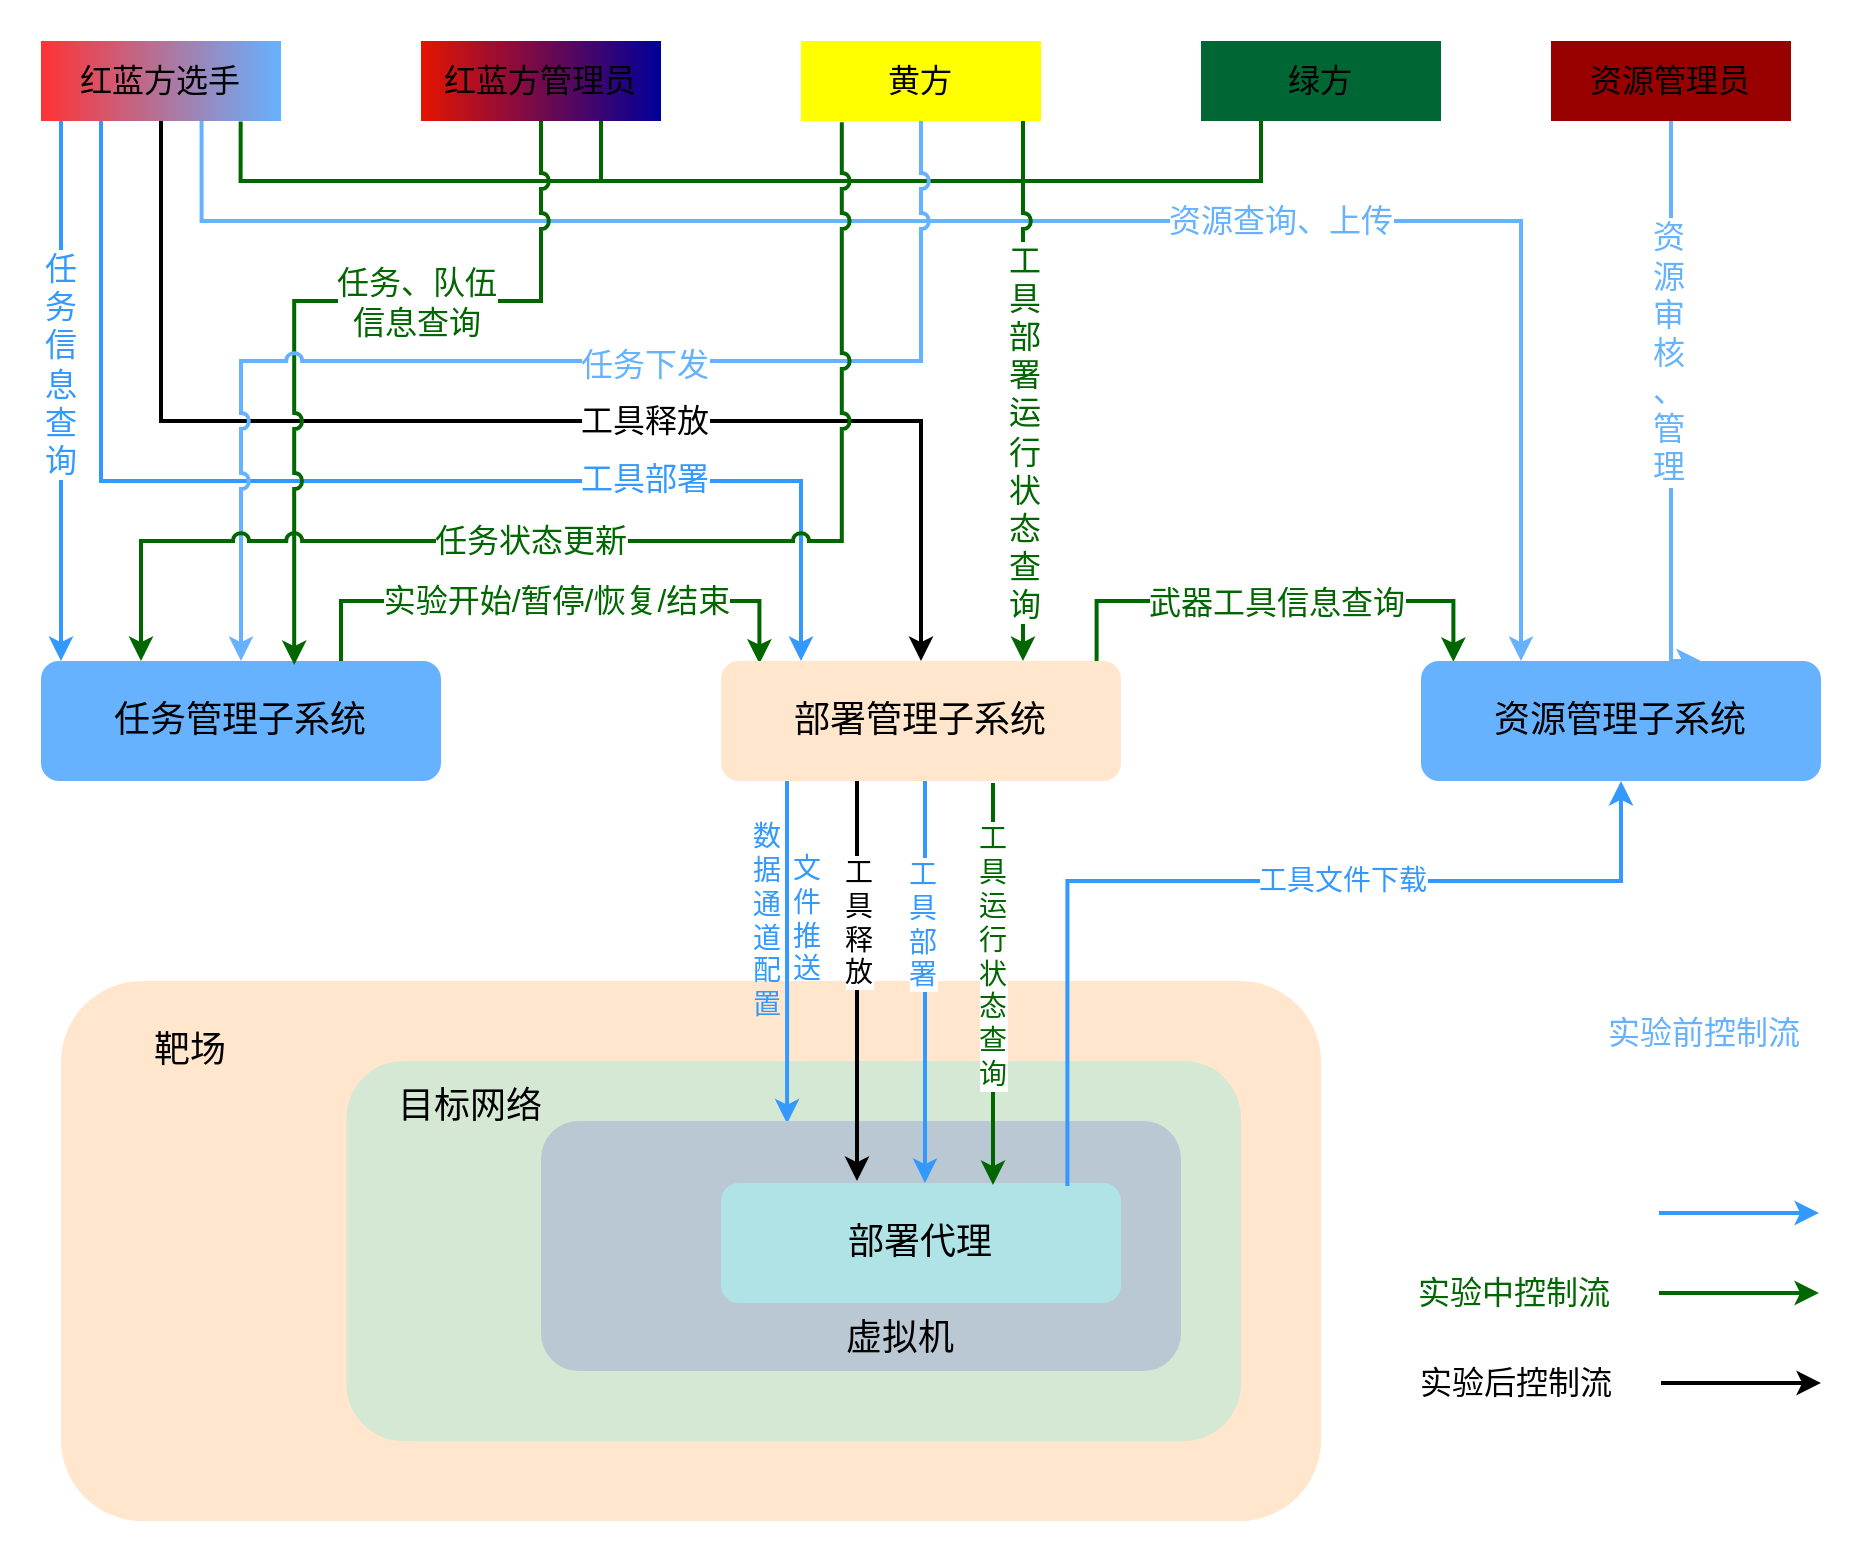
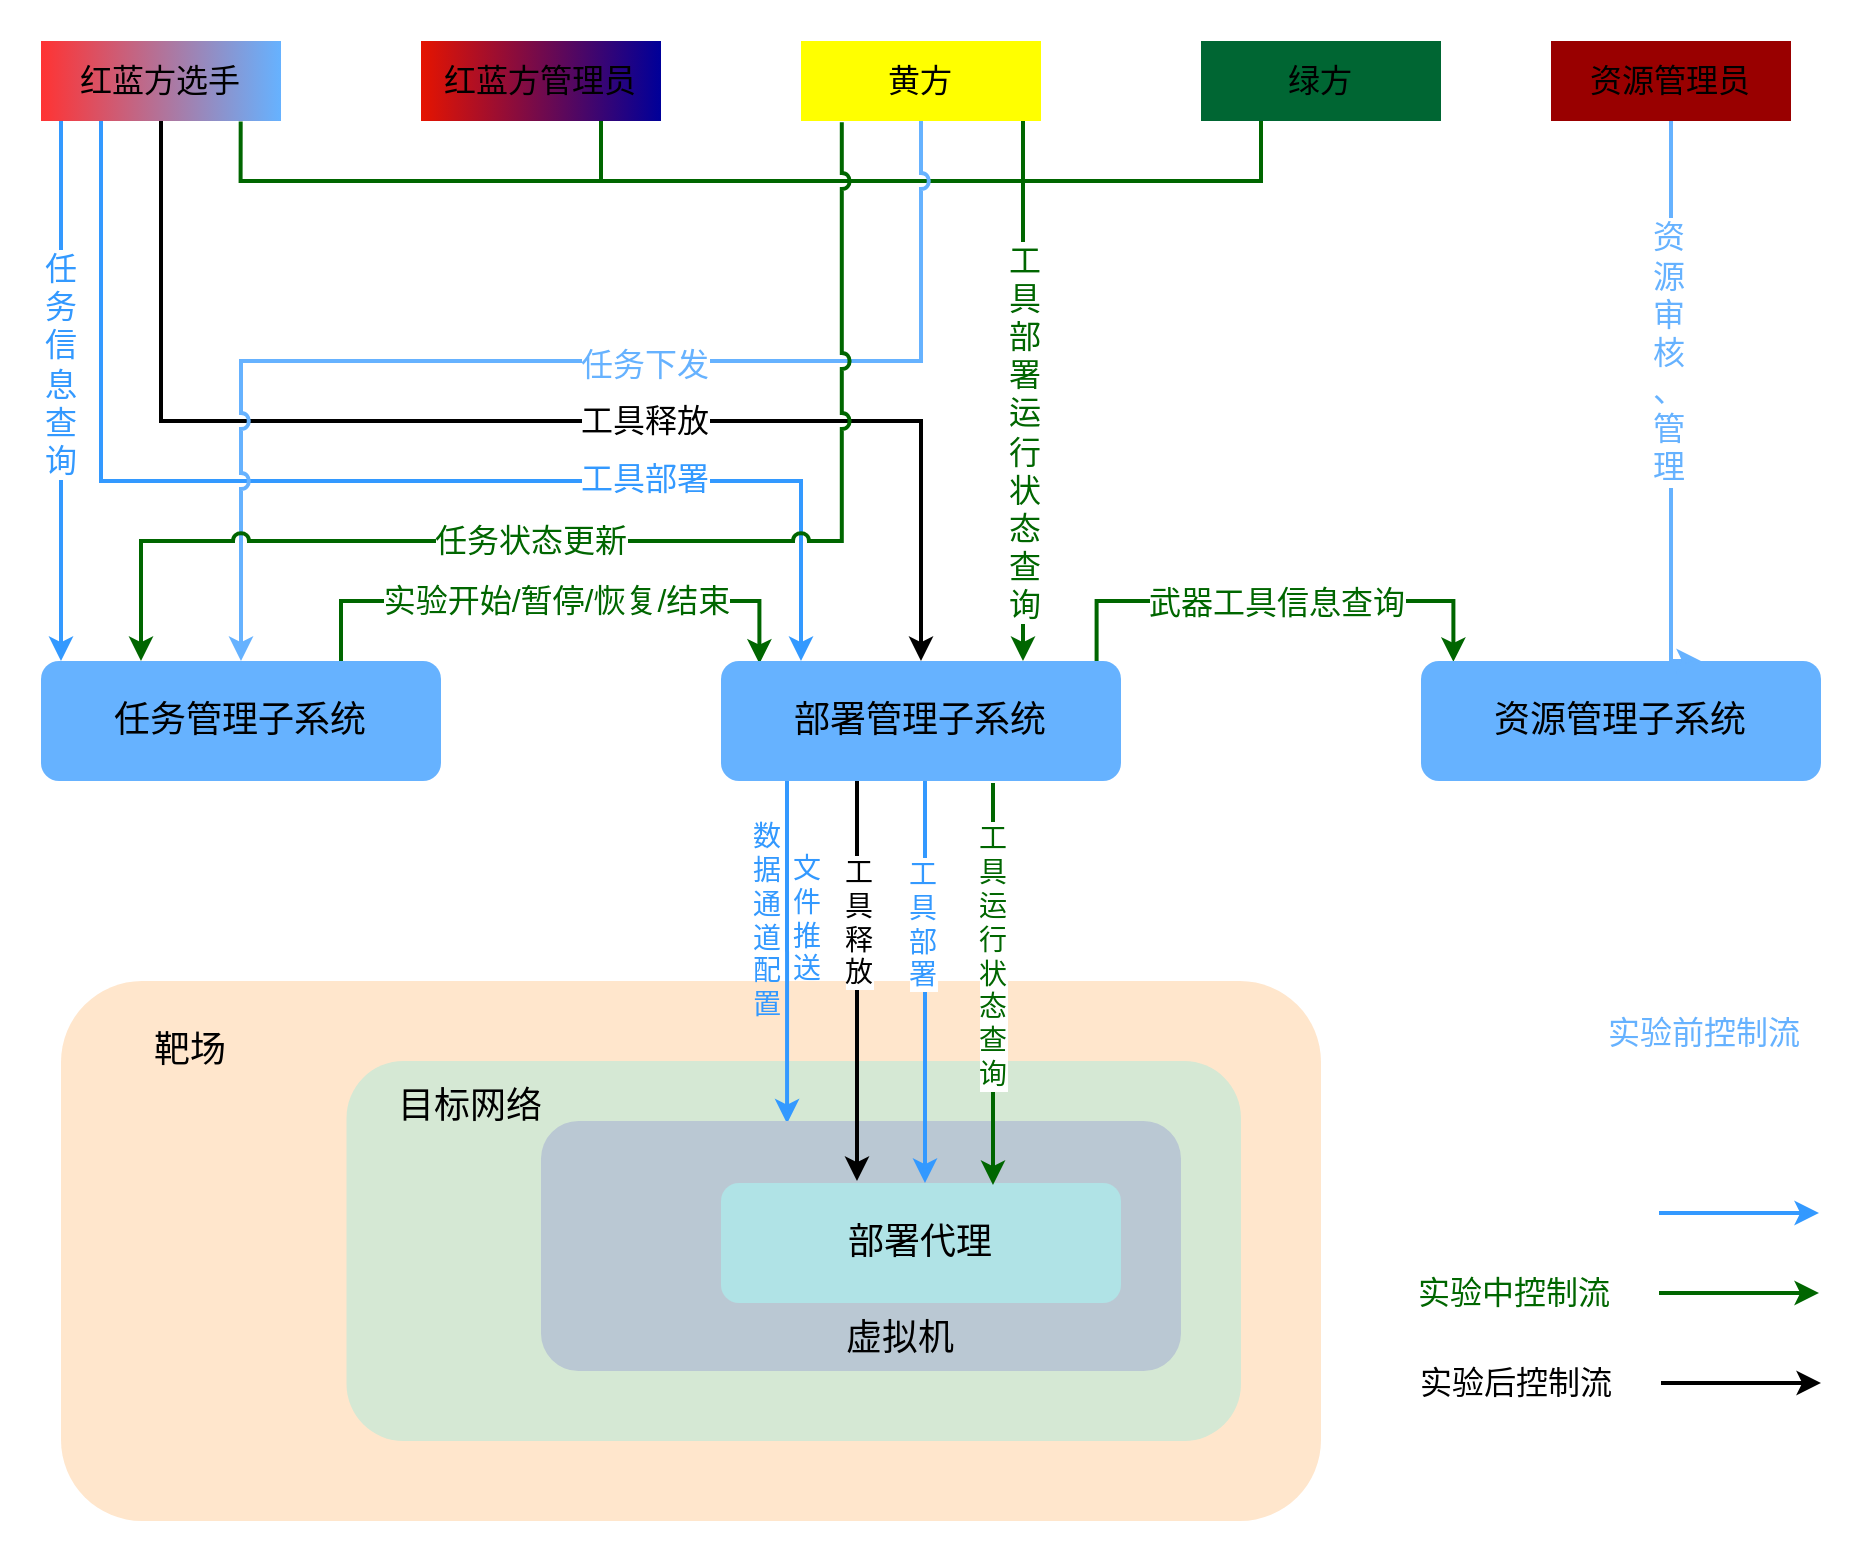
(648, 221) -> none
(294, 452) -> none
(921, 721) -> (921, 721)
(1067, 937) -> none
